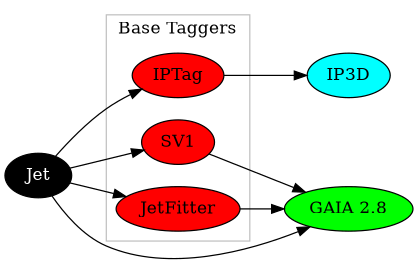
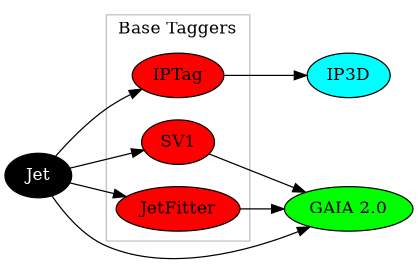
(349, 209) -> (349, 209)
